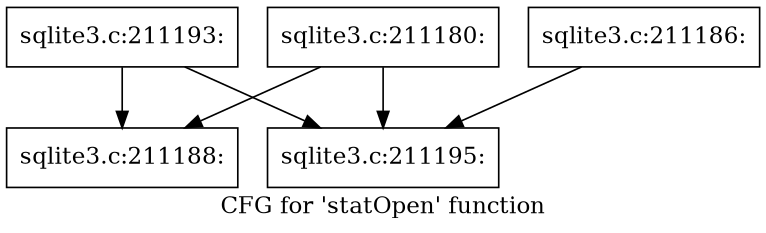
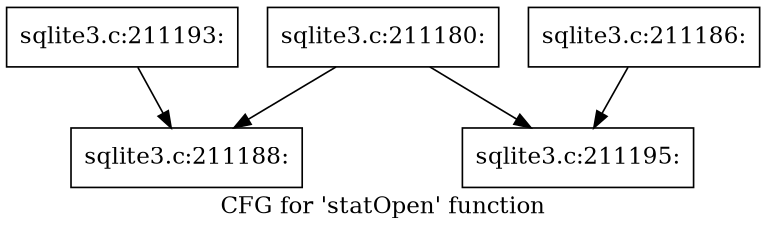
(239, 91) -> none
